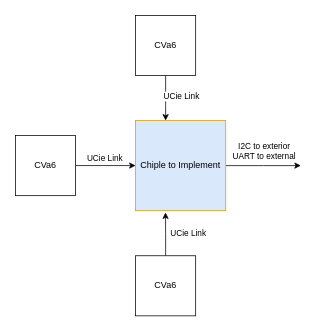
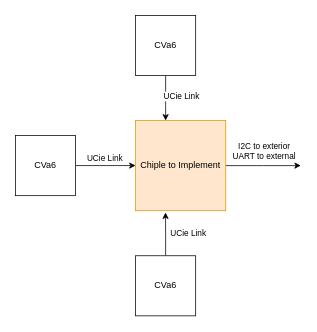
(180, 165) -> (180, 165)
